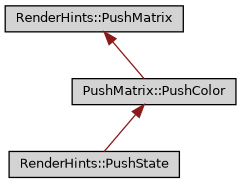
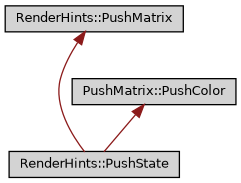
(128, 60) -> (59, 98)
